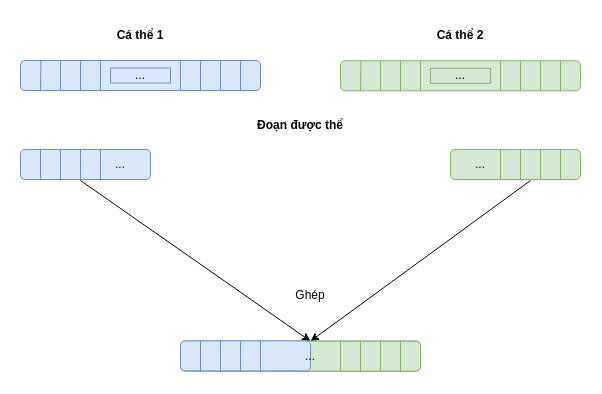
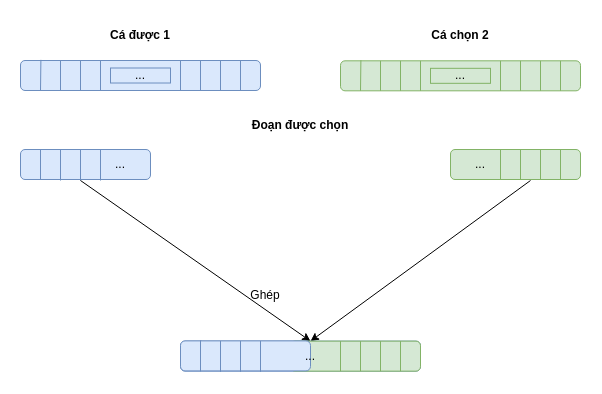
(141, 36) -> (141, 36)
(461, 36) -> (461, 36)
(301, 126) -> (301, 126)
(311, 296) -> (266, 296)
